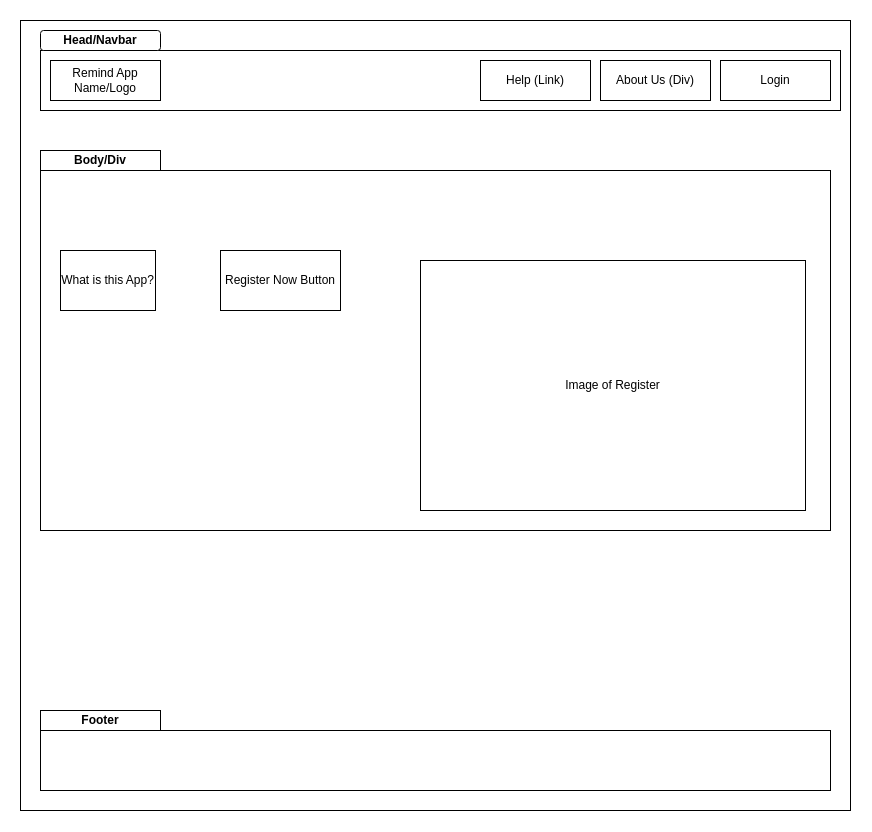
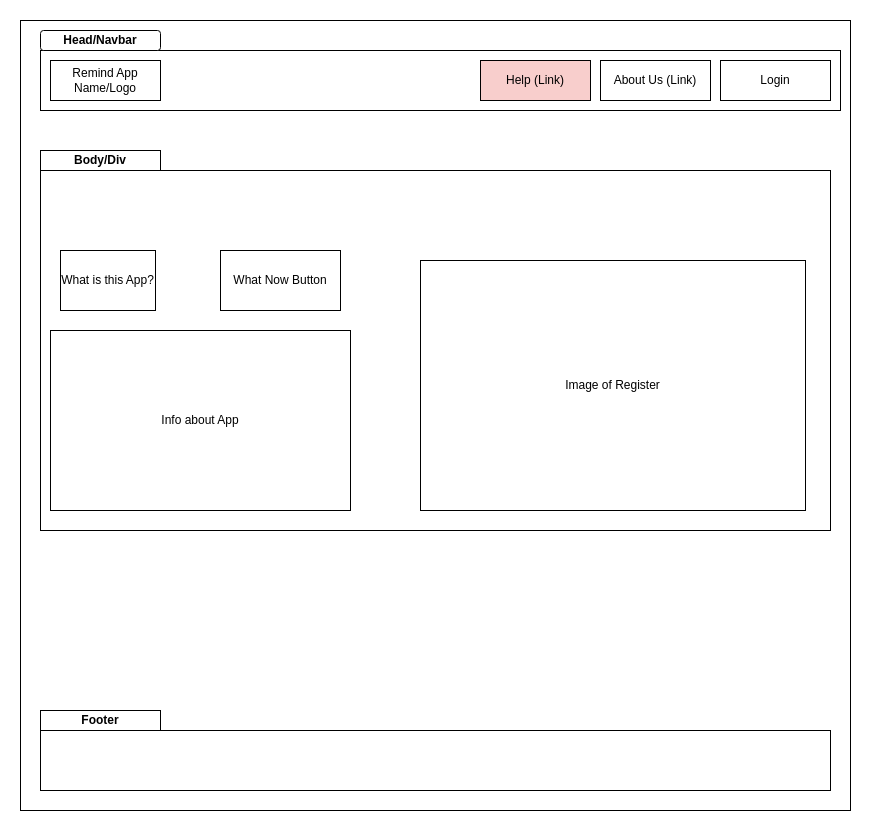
(536, 81) -> (536, 81)
(656, 81) -> (656, 81)
(281, 281) -> (281, 281)
none -> (201, 421)
